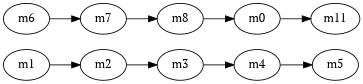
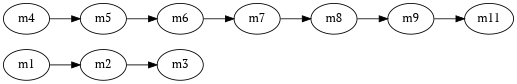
none -> (138, 19)
(257, 19) -> (411, 19)
(214, 65) -> none
